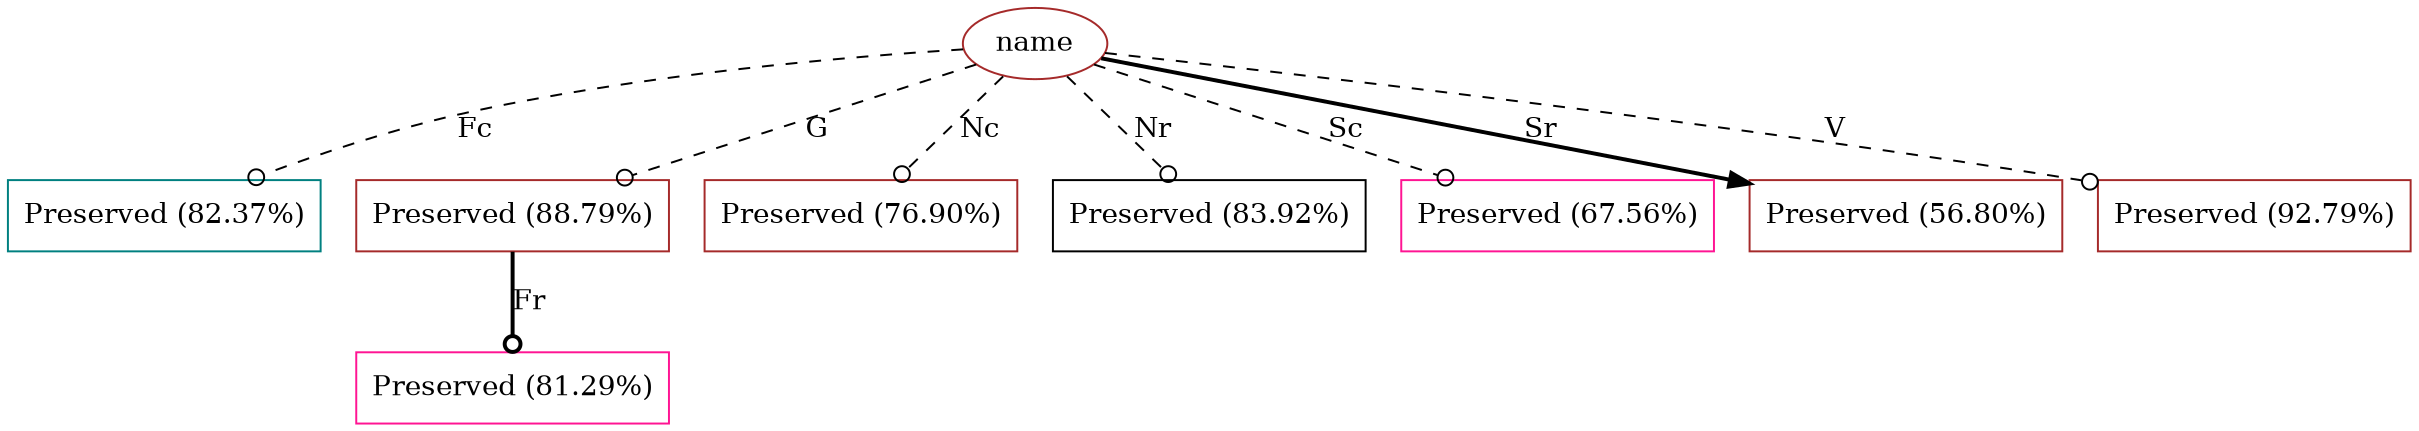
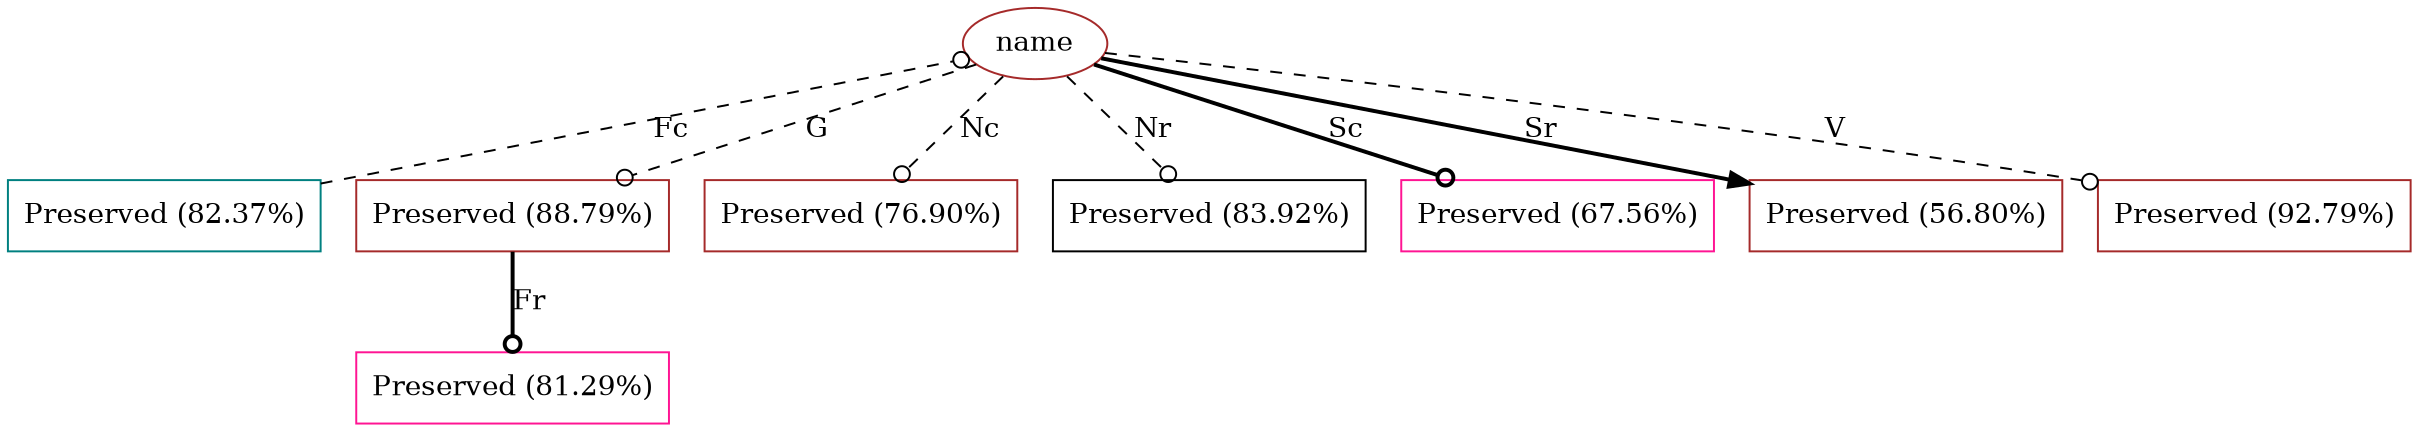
(609, 87) -> (637, 122)
(1266, 120) -> (1266, 120)
